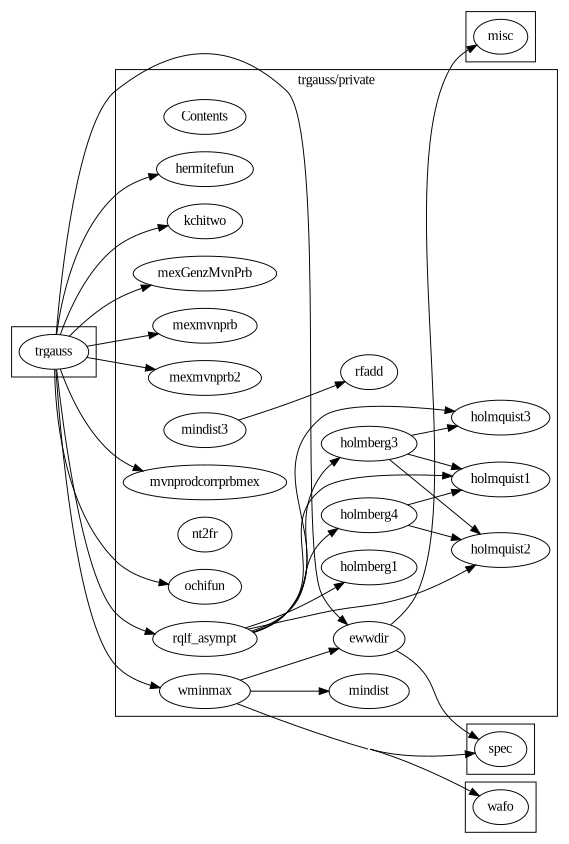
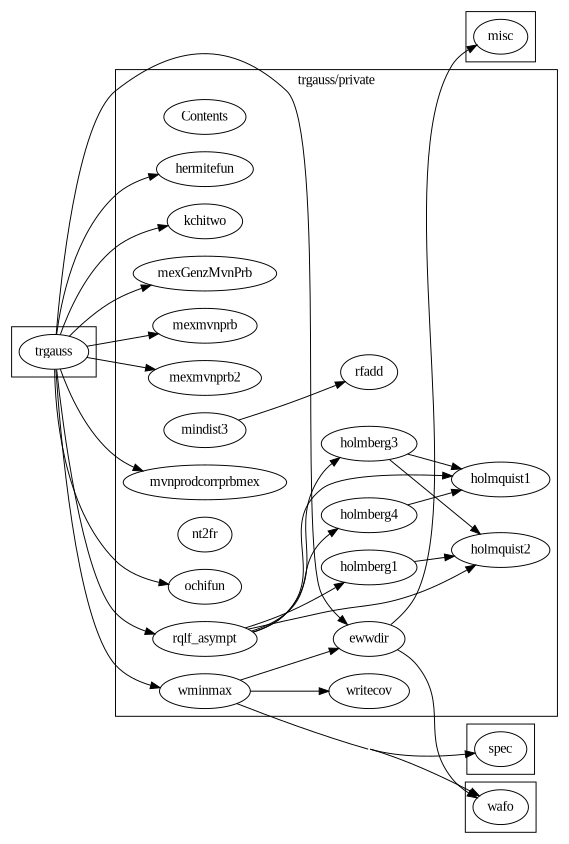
(501, 418) -> none
(424, 530) -> (433, 559)
(369, 691) -> (369, 691)
(434, 691) -> (435, 724)
